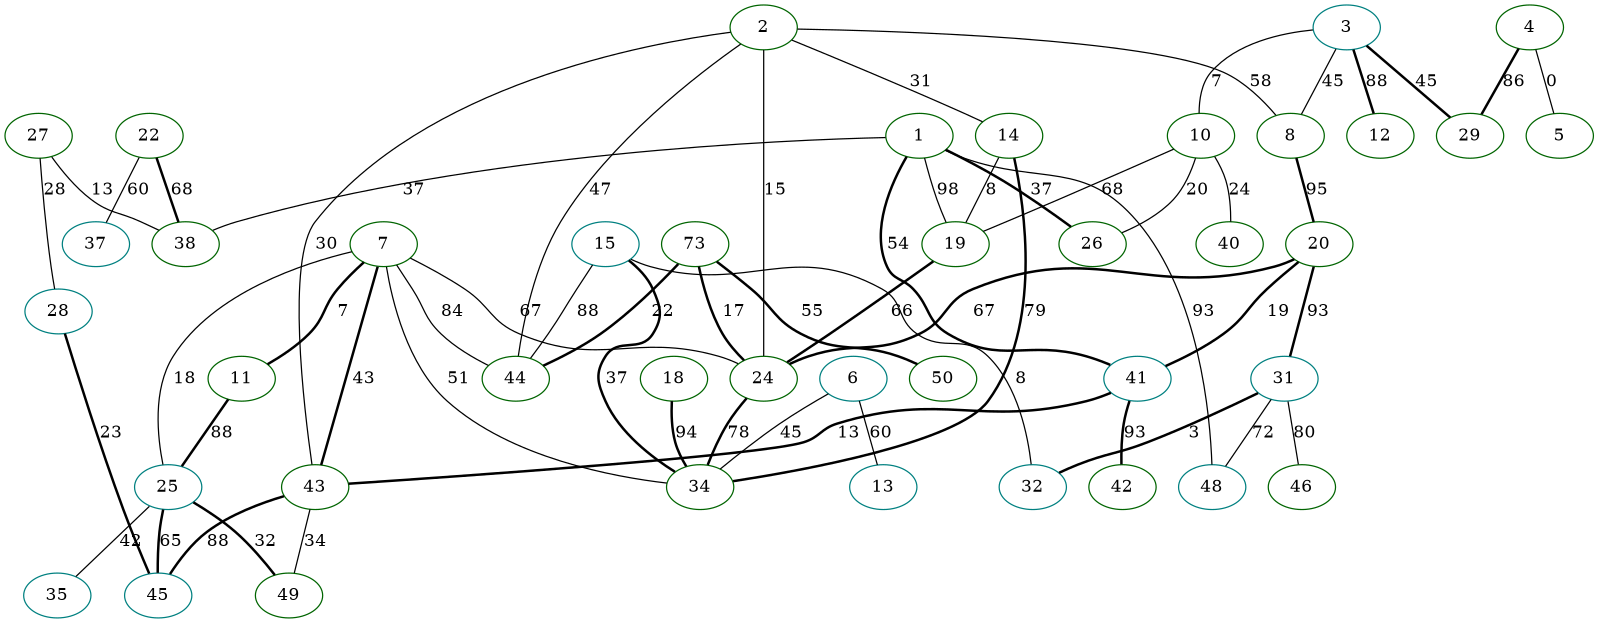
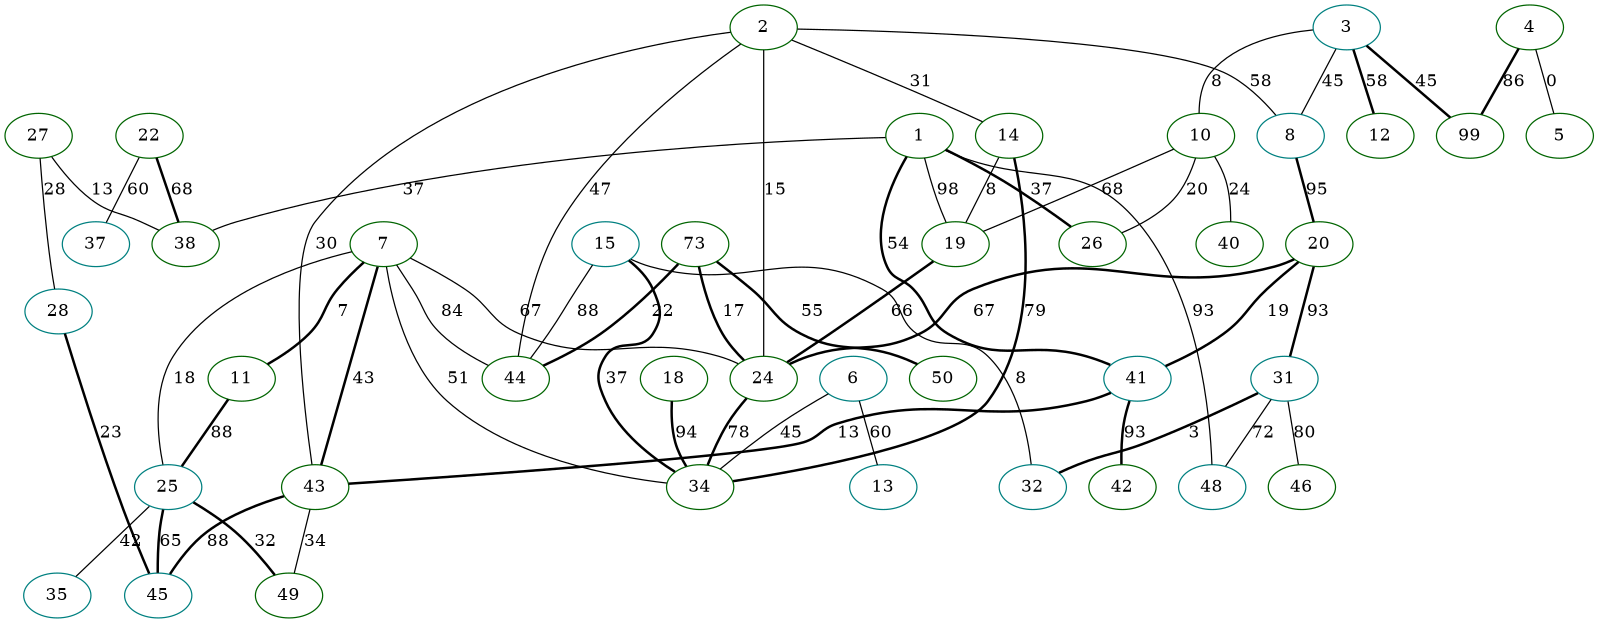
(1217, 82) -> (1217, 82)
(1377, 82) -> (1377, 82)
(1291, 136) -> (1291, 136)
(1470, 136) -> (1470, 136)
